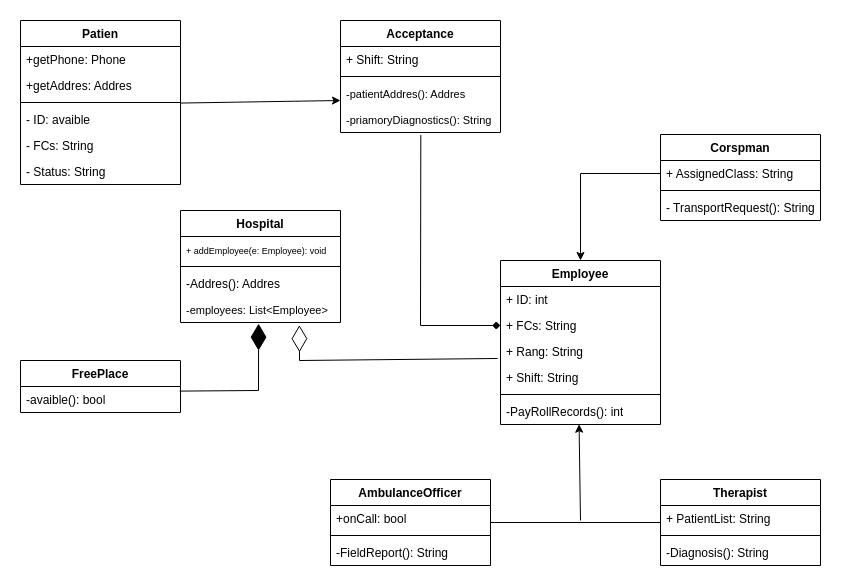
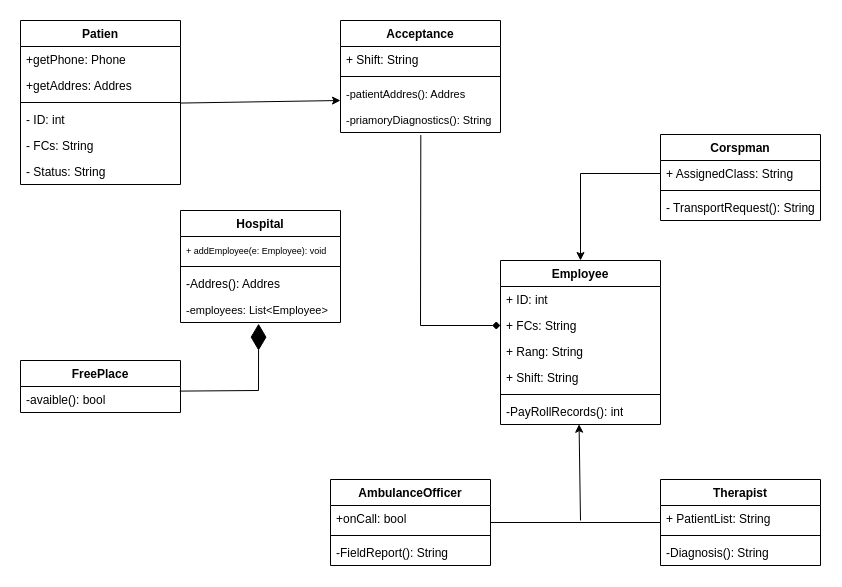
(62, 121) -> (51, 121)
(395, 360) -> none
